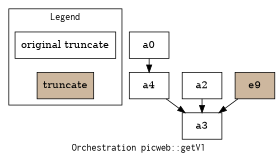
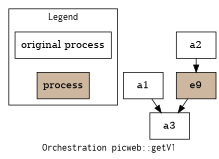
(65, 45) -> (63, 45)
(149, 45) -> none
(65, 86) -> (63, 86)
(149, 86) -> (143, 86)
(202, 102) -> (196, 62)
